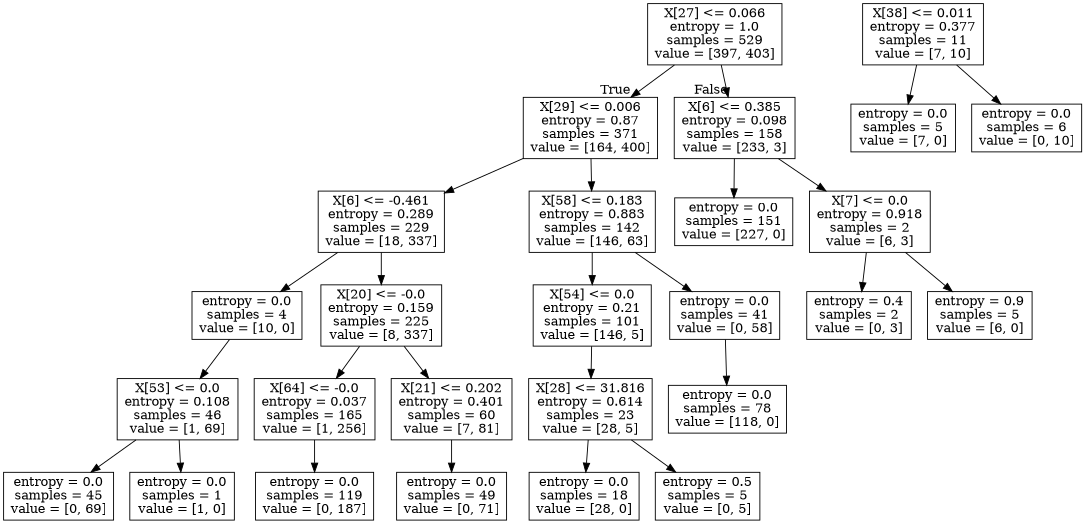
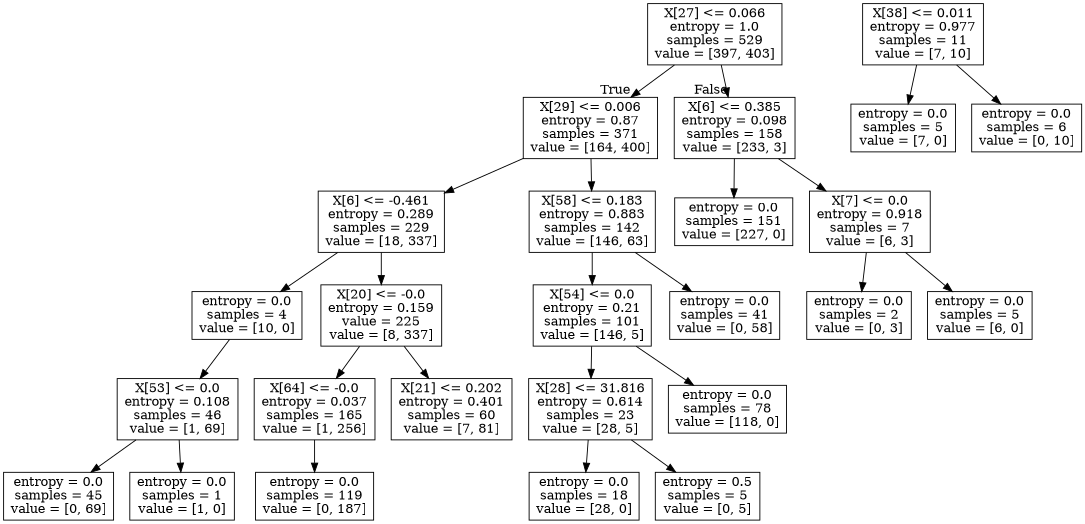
(923, 34) -> (923, 34)
(870, 222) -> (870, 222)
(381, 315) -> (381, 315)
(859, 315) -> (859, 315)
(980, 315) -> (980, 315)
(726, 358) -> (661, 363)
(452, 496) -> none
